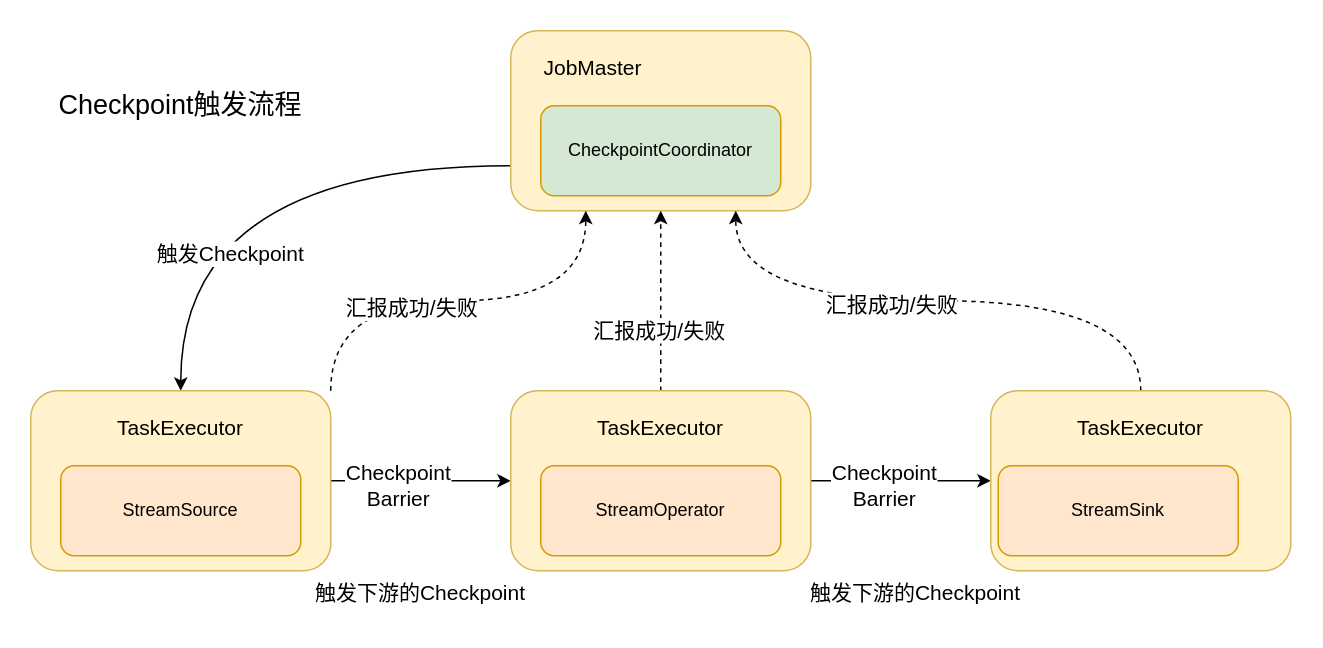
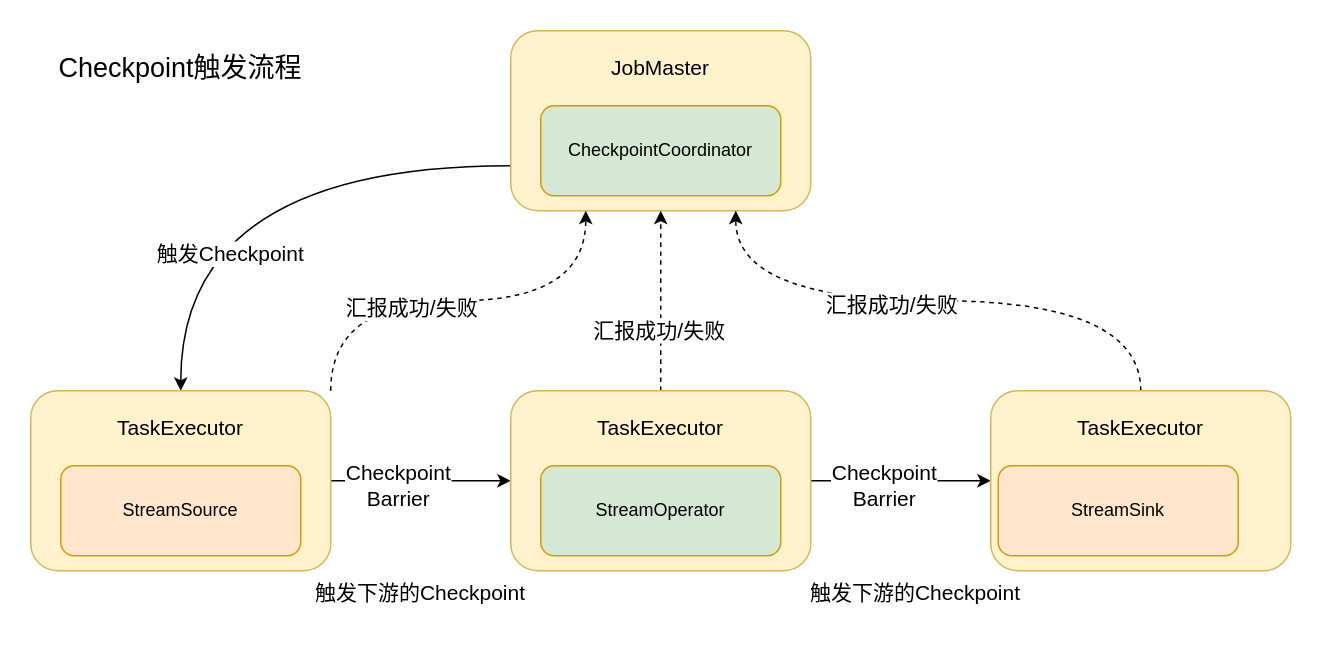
(593, 68) -> (661, 68)
(181, 106) -> (181, 68)
(661, 511) -> (661, 511)
